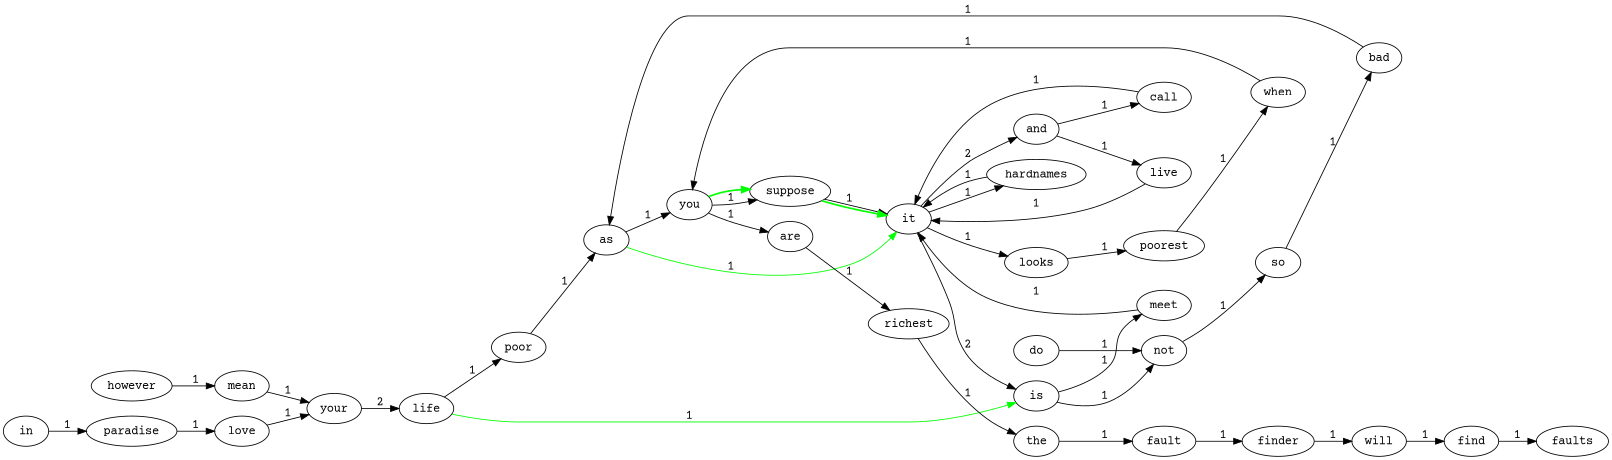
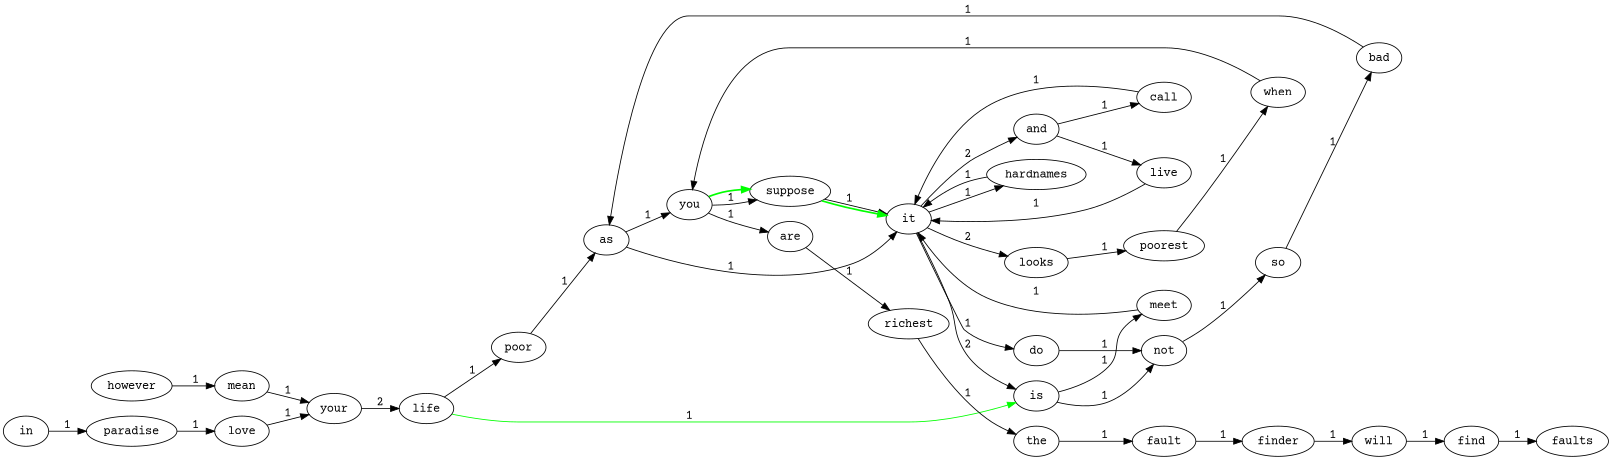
(968, 237) -> (968, 237)
(762, 275) -> (762, 275)
none -> (960, 323)
